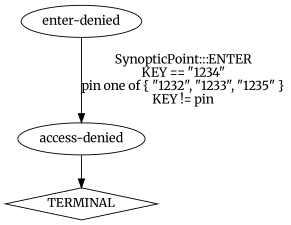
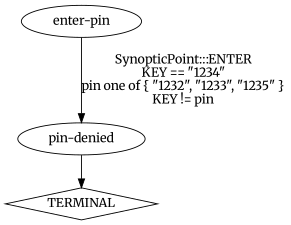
(81, 21) -> (81, 21)
(81, 139) -> (81, 139)
